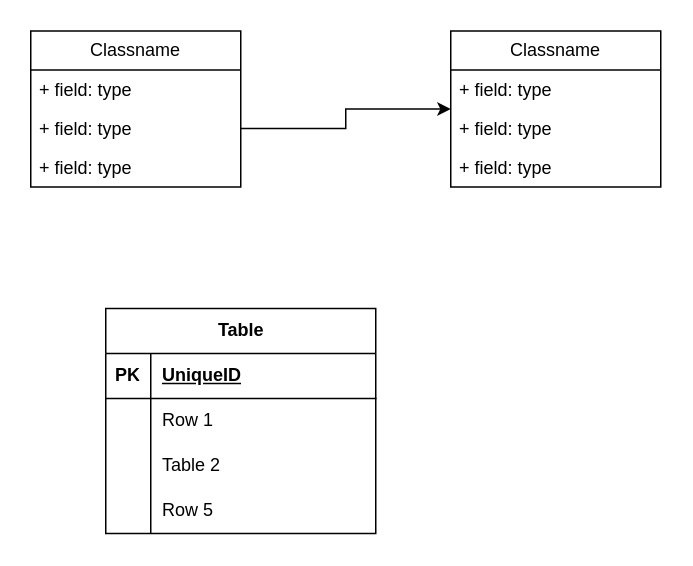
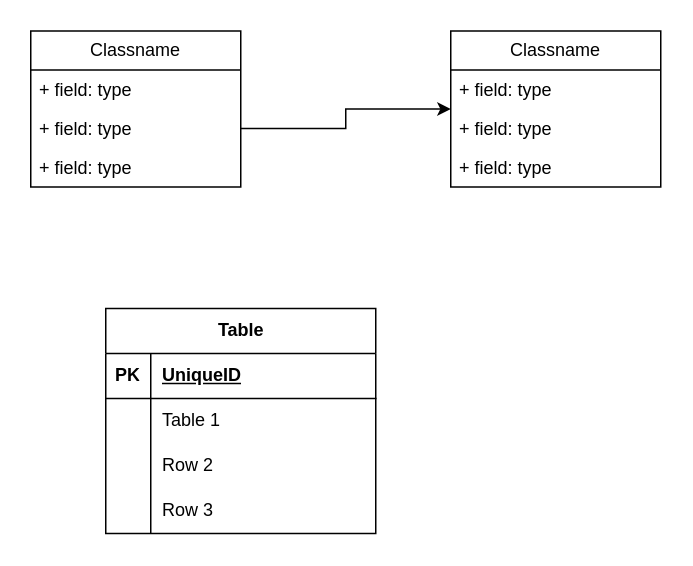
(186, 421) -> (193, 421)
(193, 466) -> (186, 466)
(186, 511) -> (186, 511)
